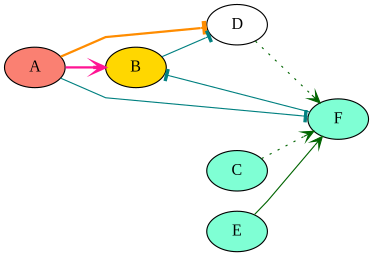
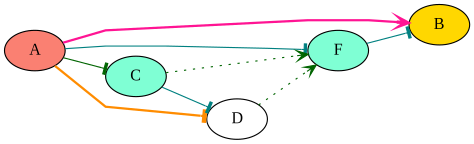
(184, 47) -> (184, 97)
none -> (83, 63)
(237, 231) -> none
